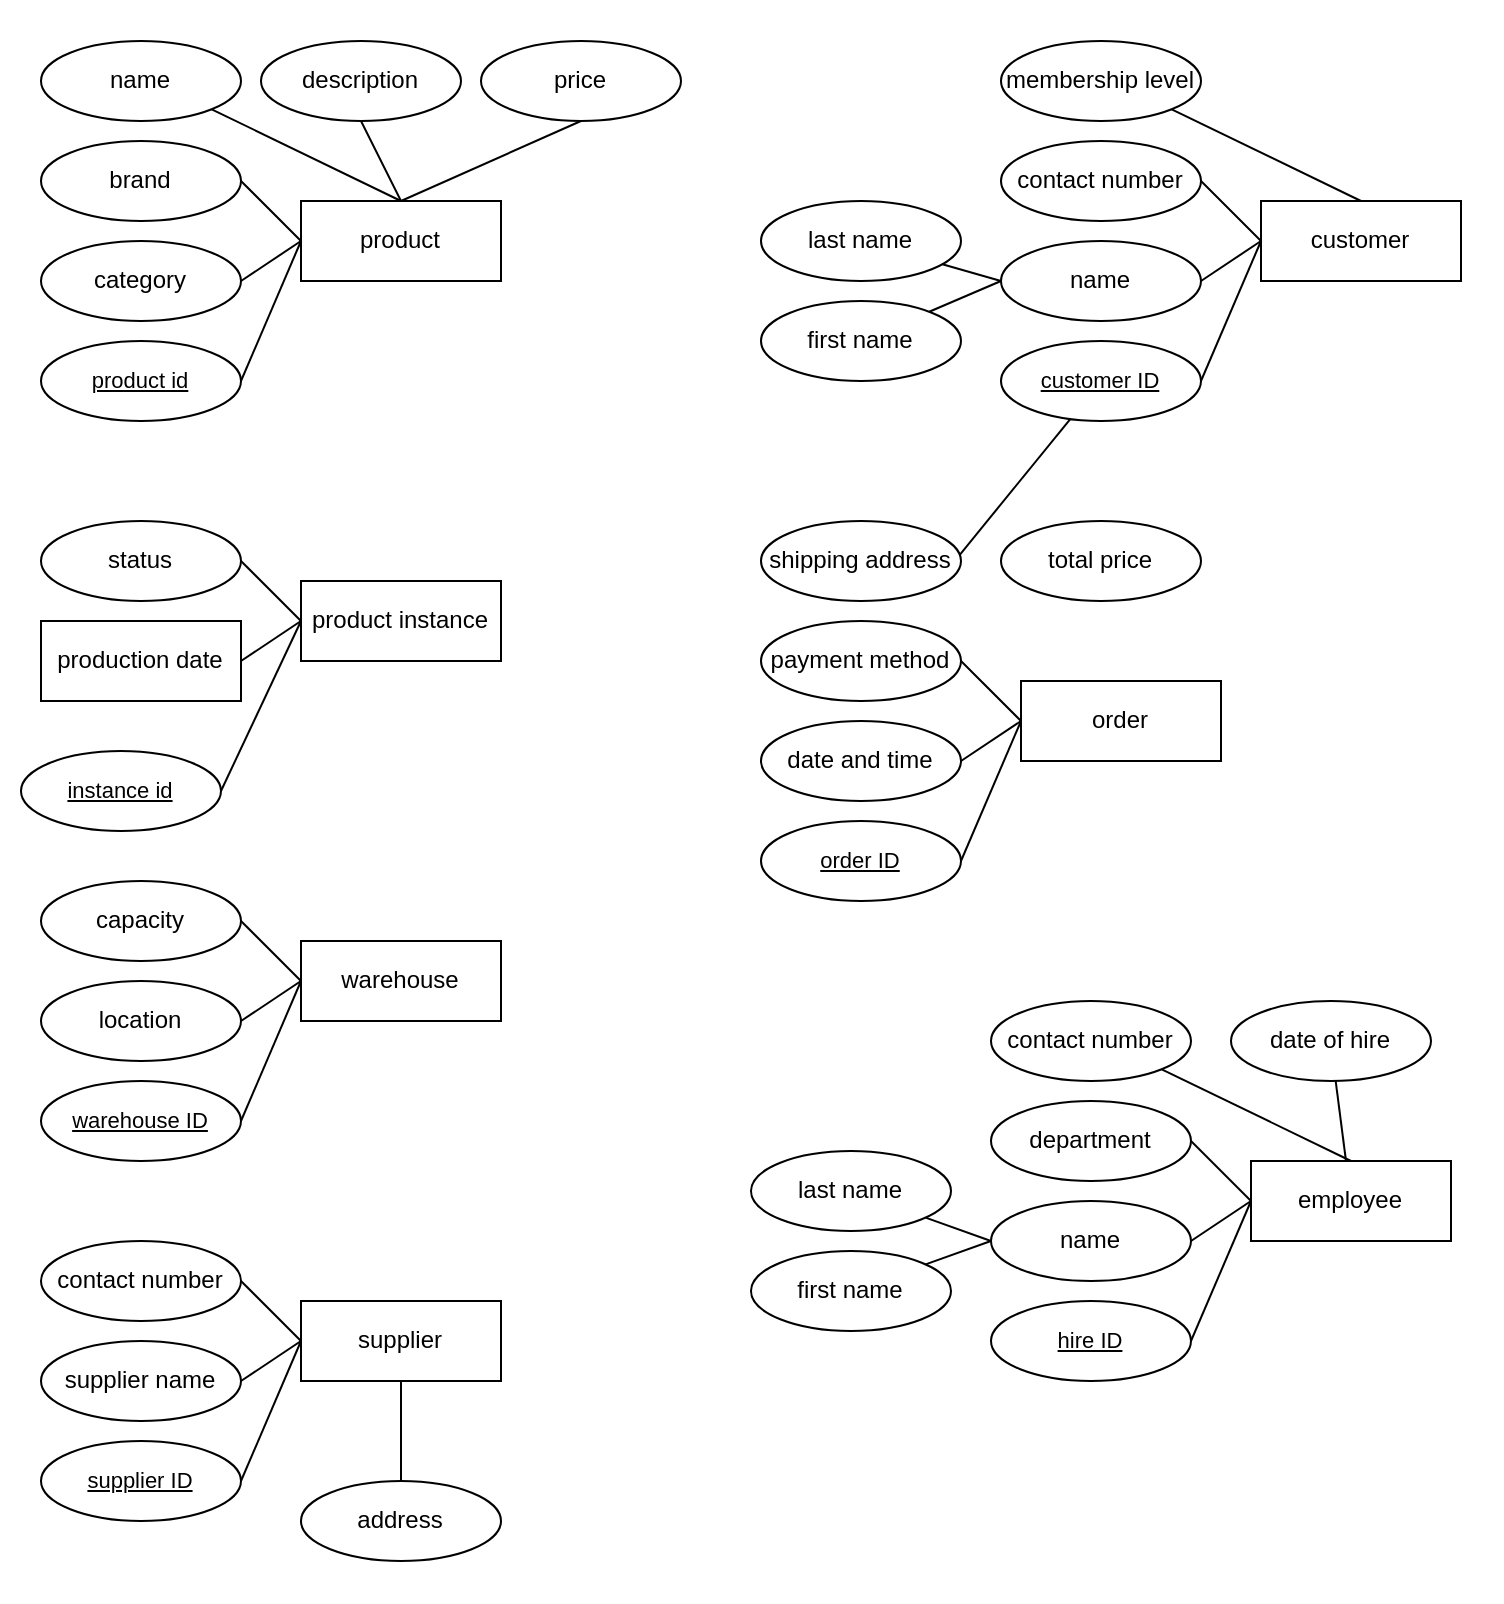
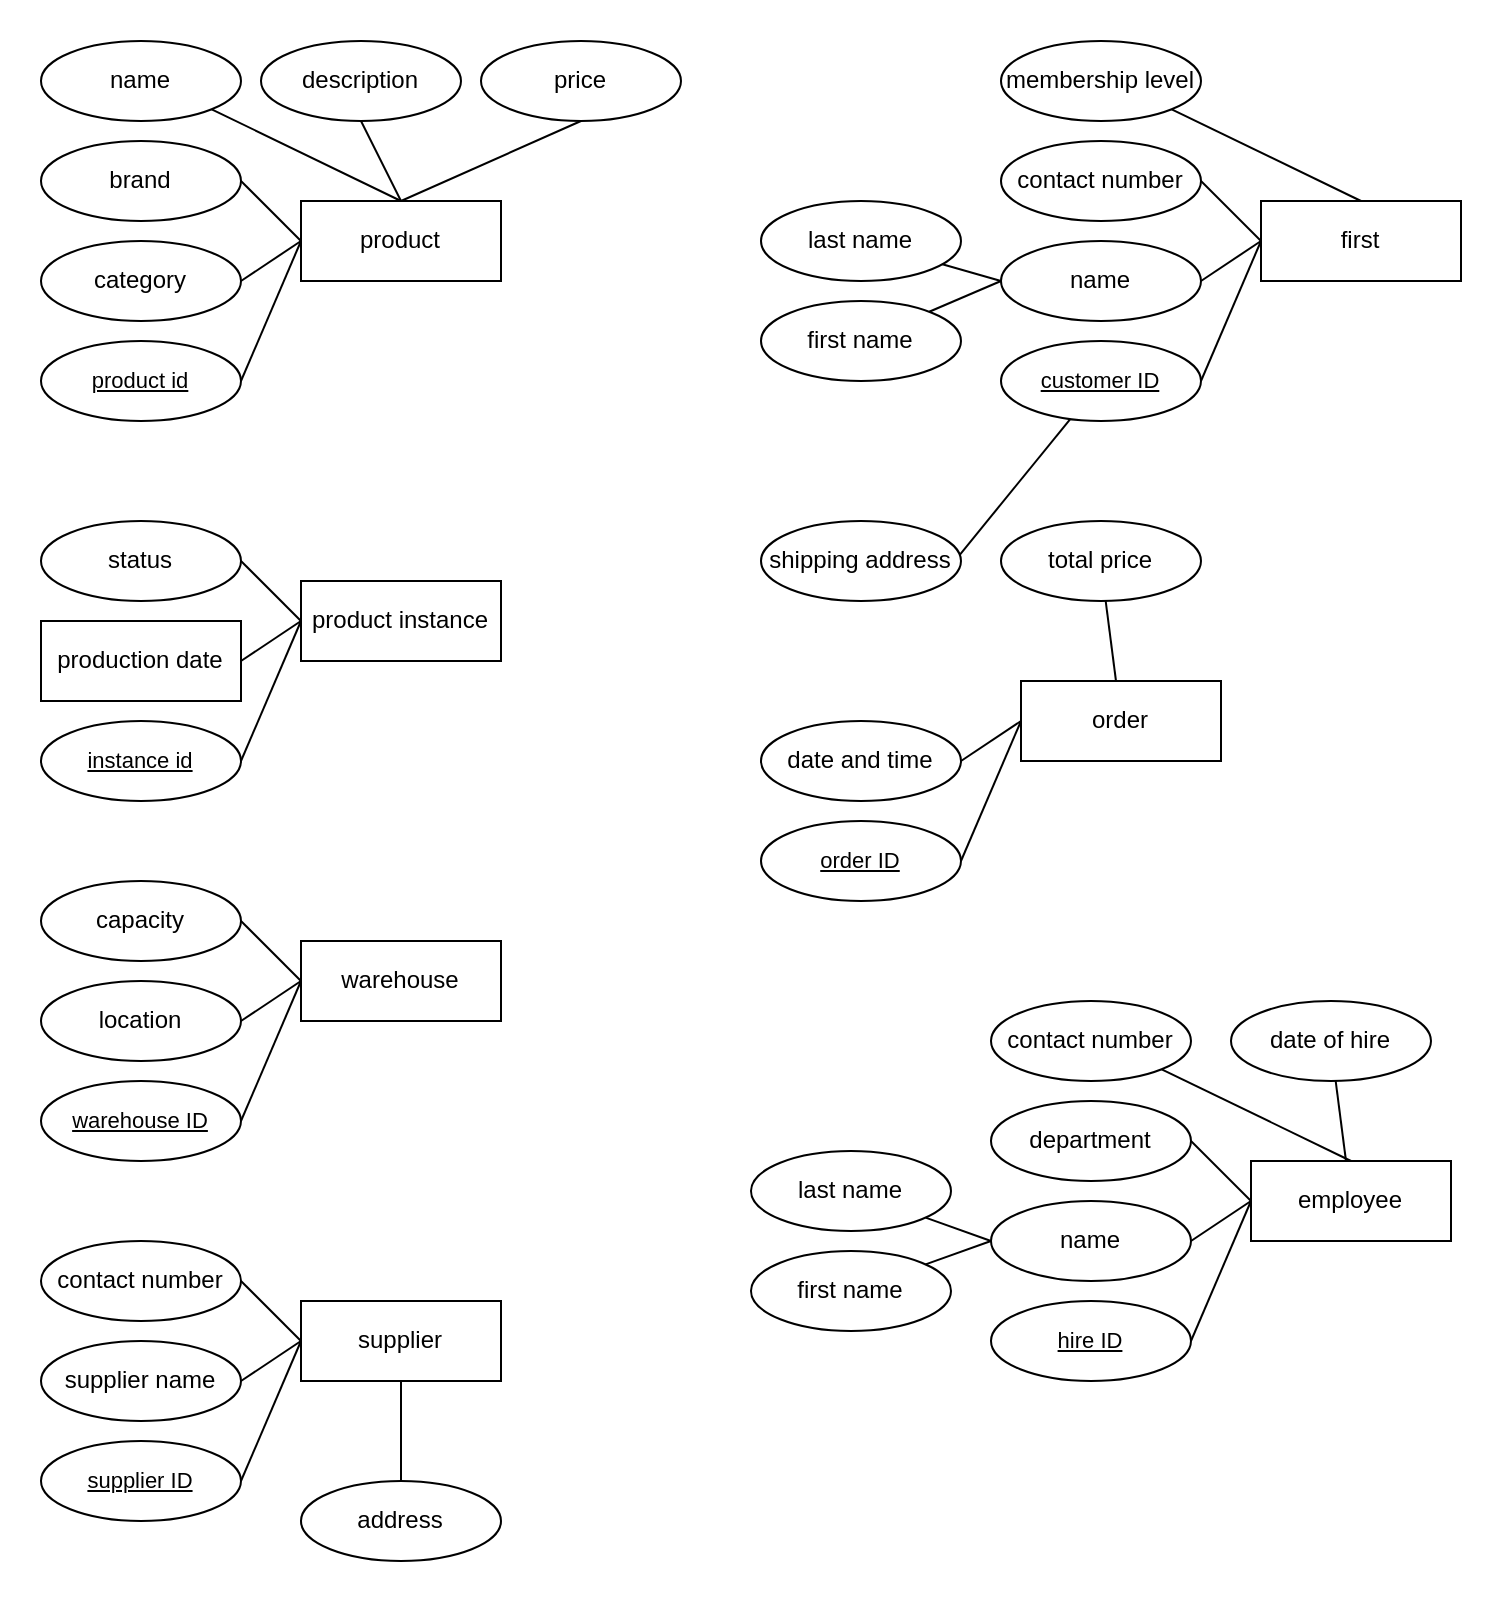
(1361, 241) -> (1361, 241)
none -> (1111, 641)
(861, 661) -> none
(991, 691) -> none
(121, 791) -> (141, 761)
